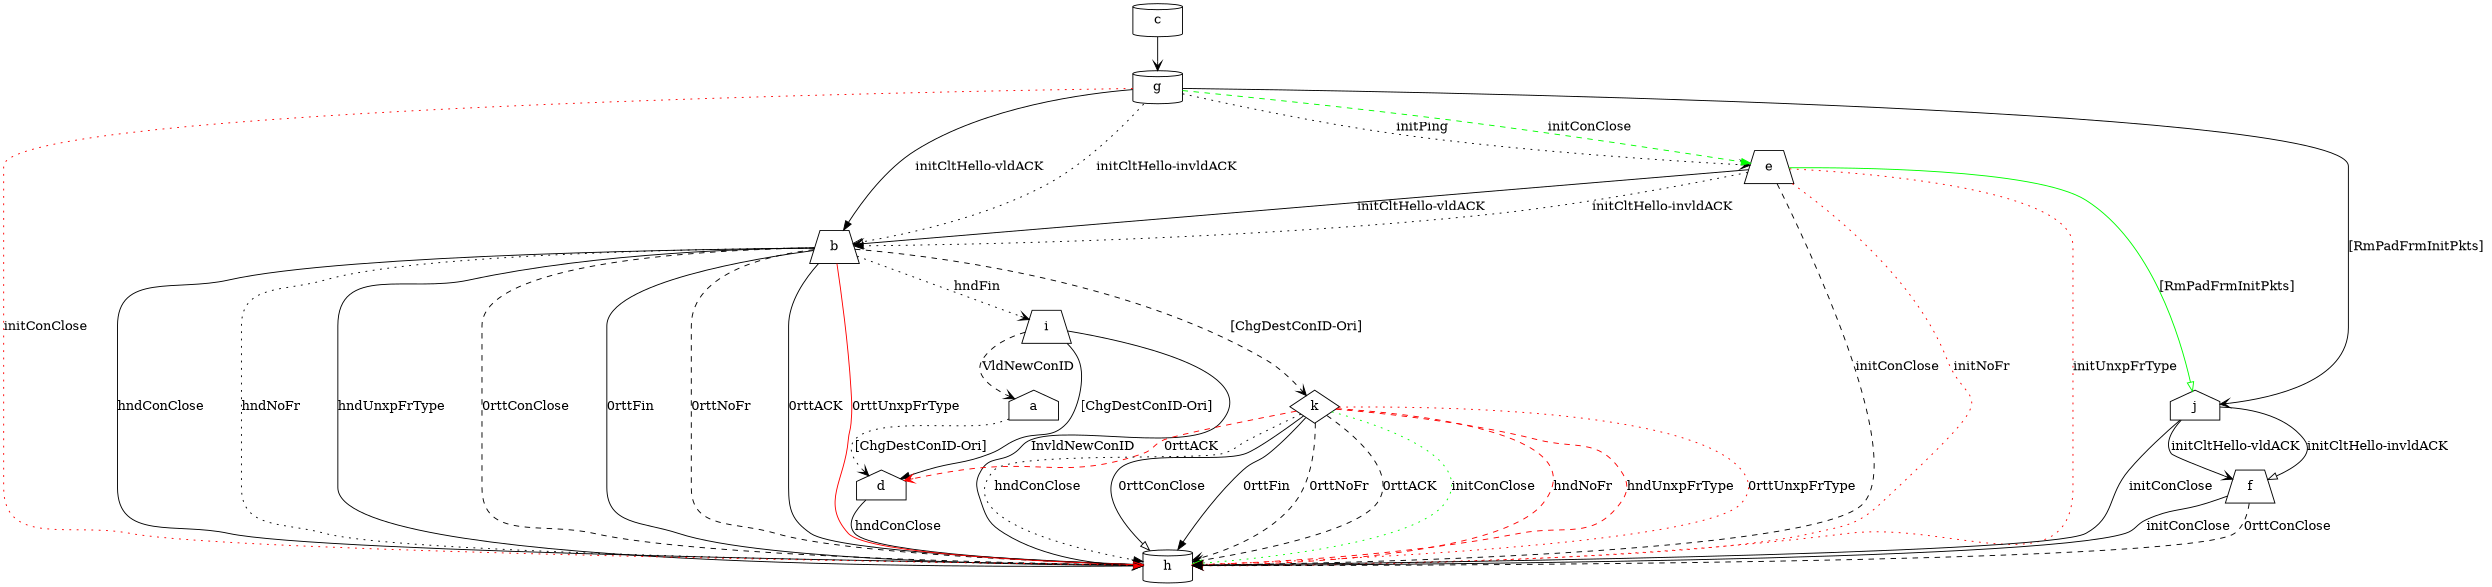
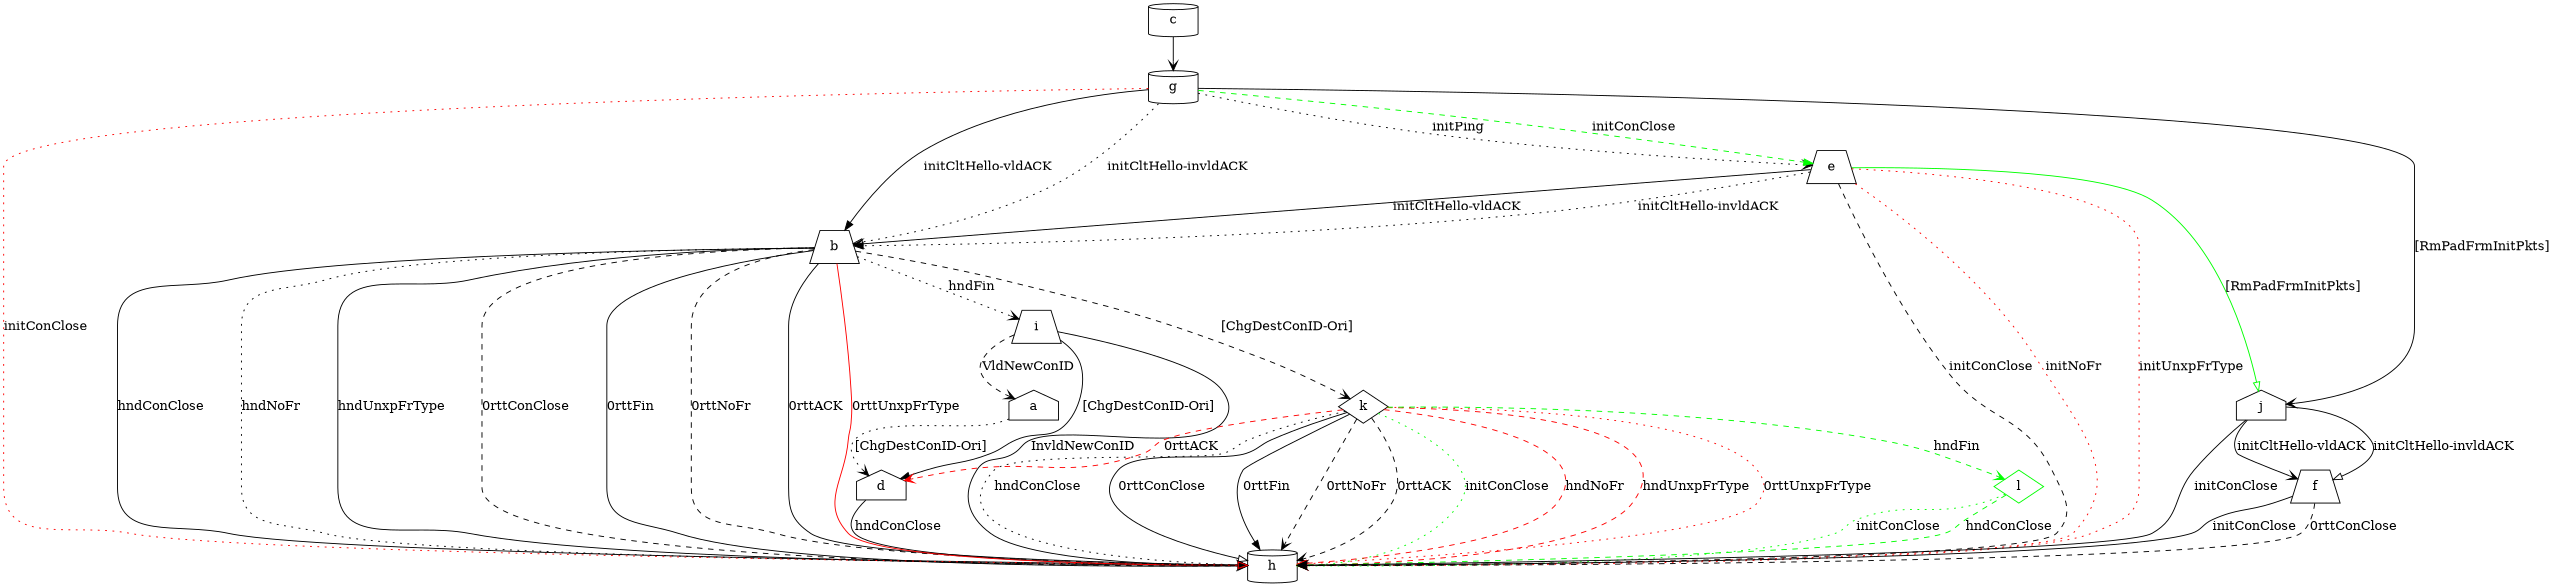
none -> (2019, 487)
